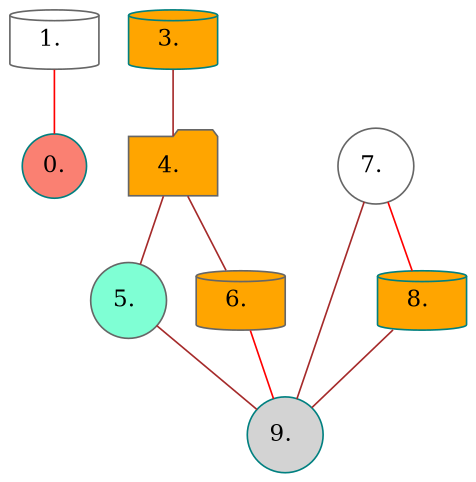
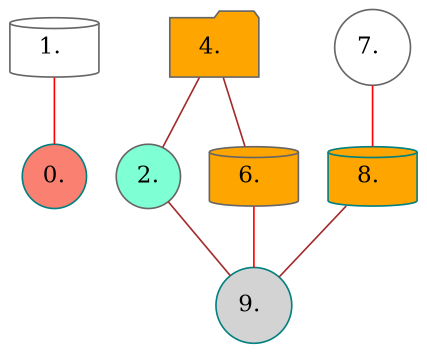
(173, 40) -> none
(129, 300) -> (148, 176)
(331, 301) -> none
